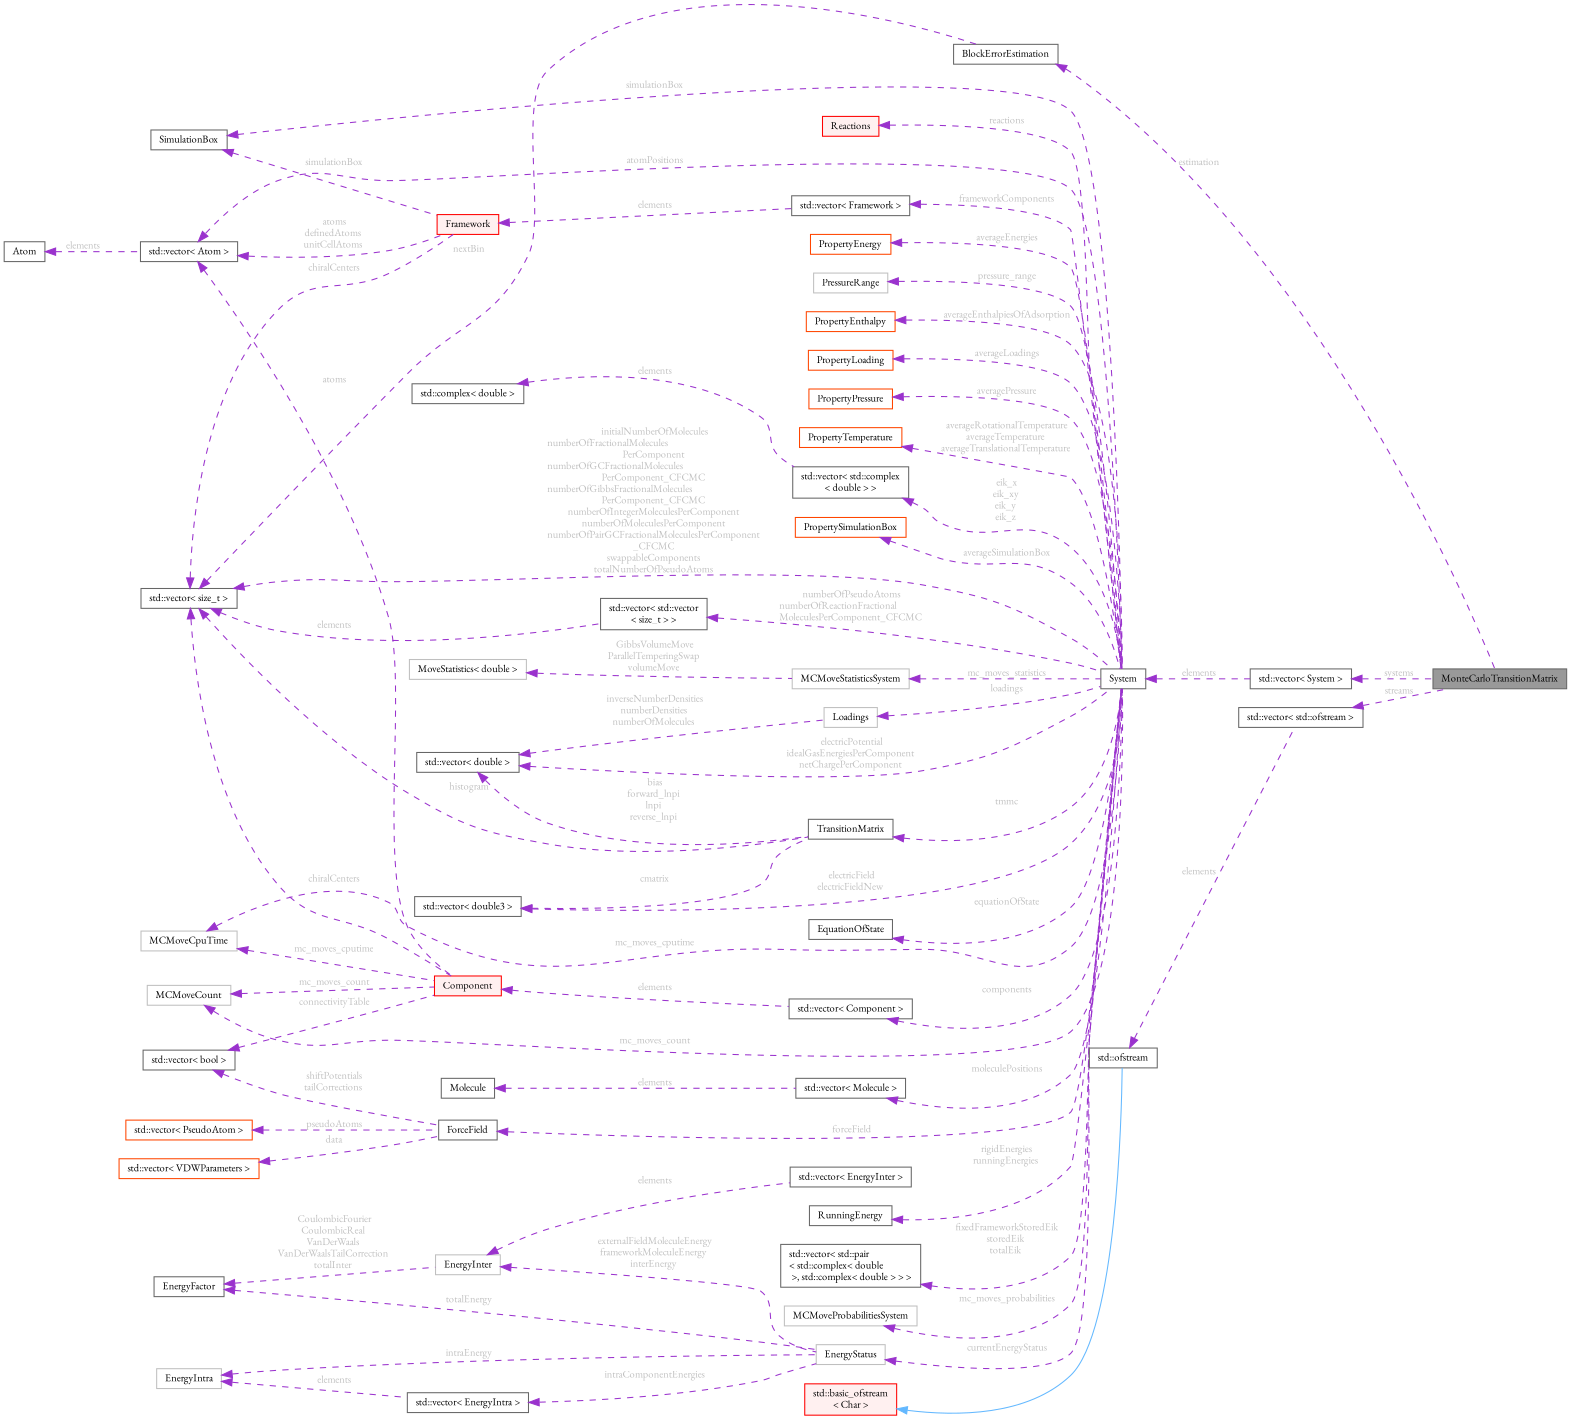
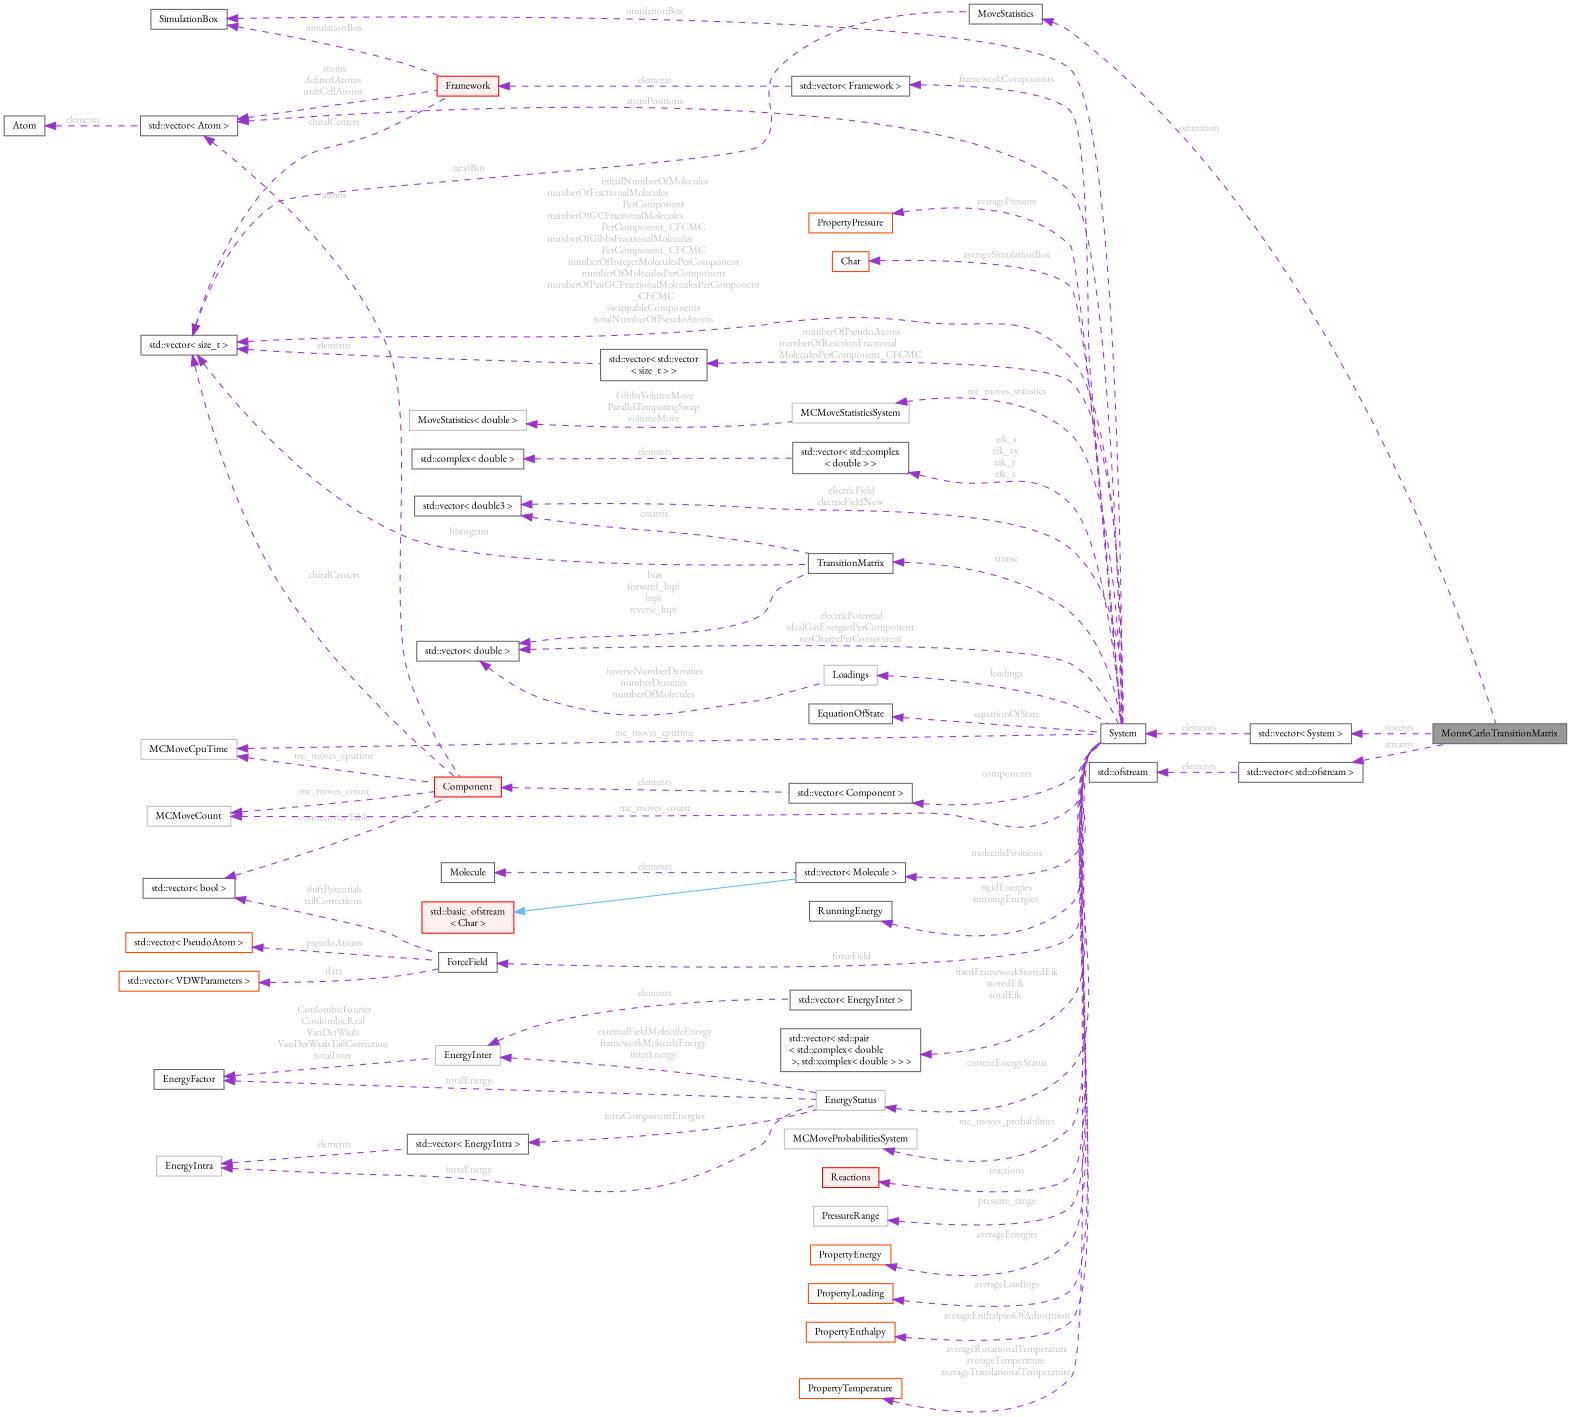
(1006, 54) -> (1006, 14)
(851, 527) -> (851, 262)
(1099, 1310) -> (660, 895)
